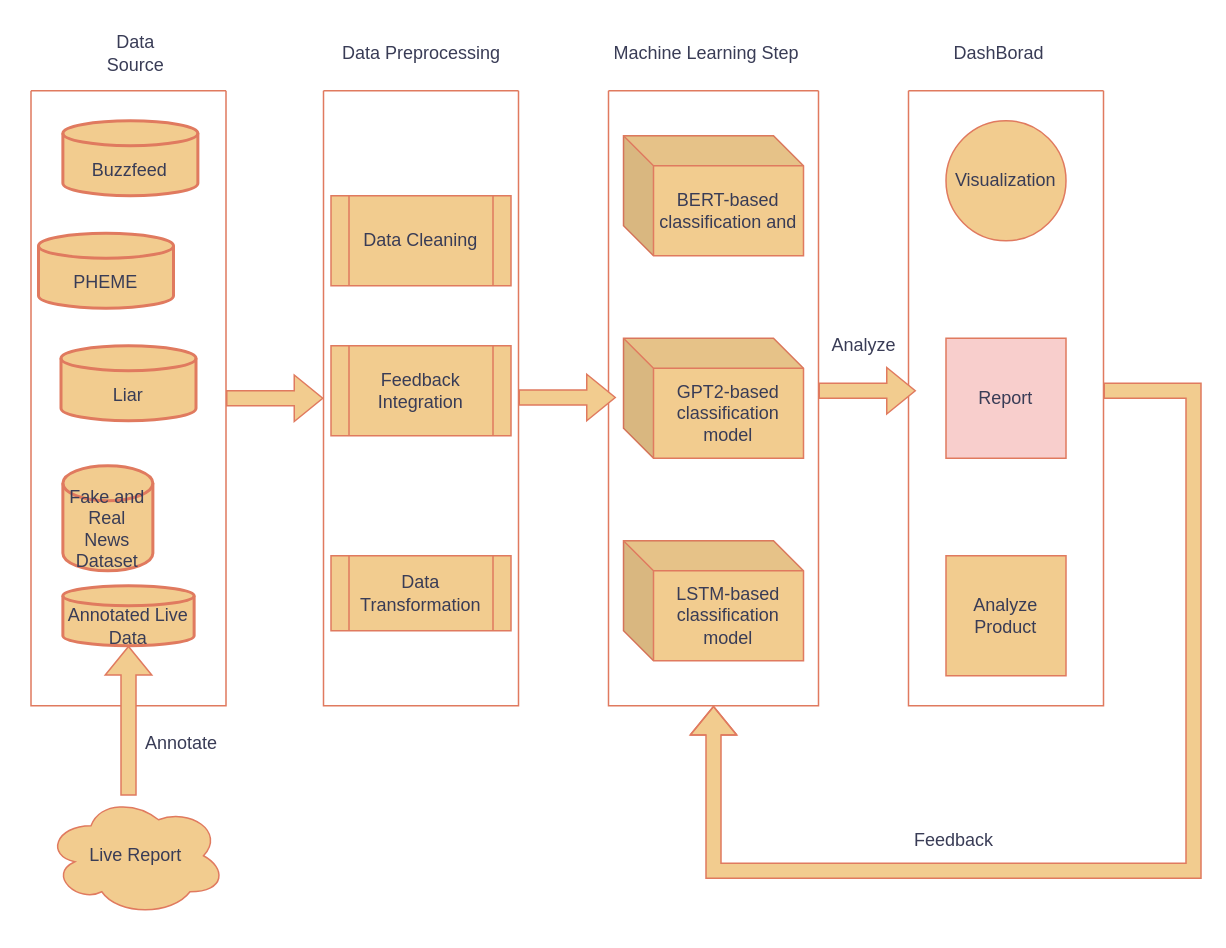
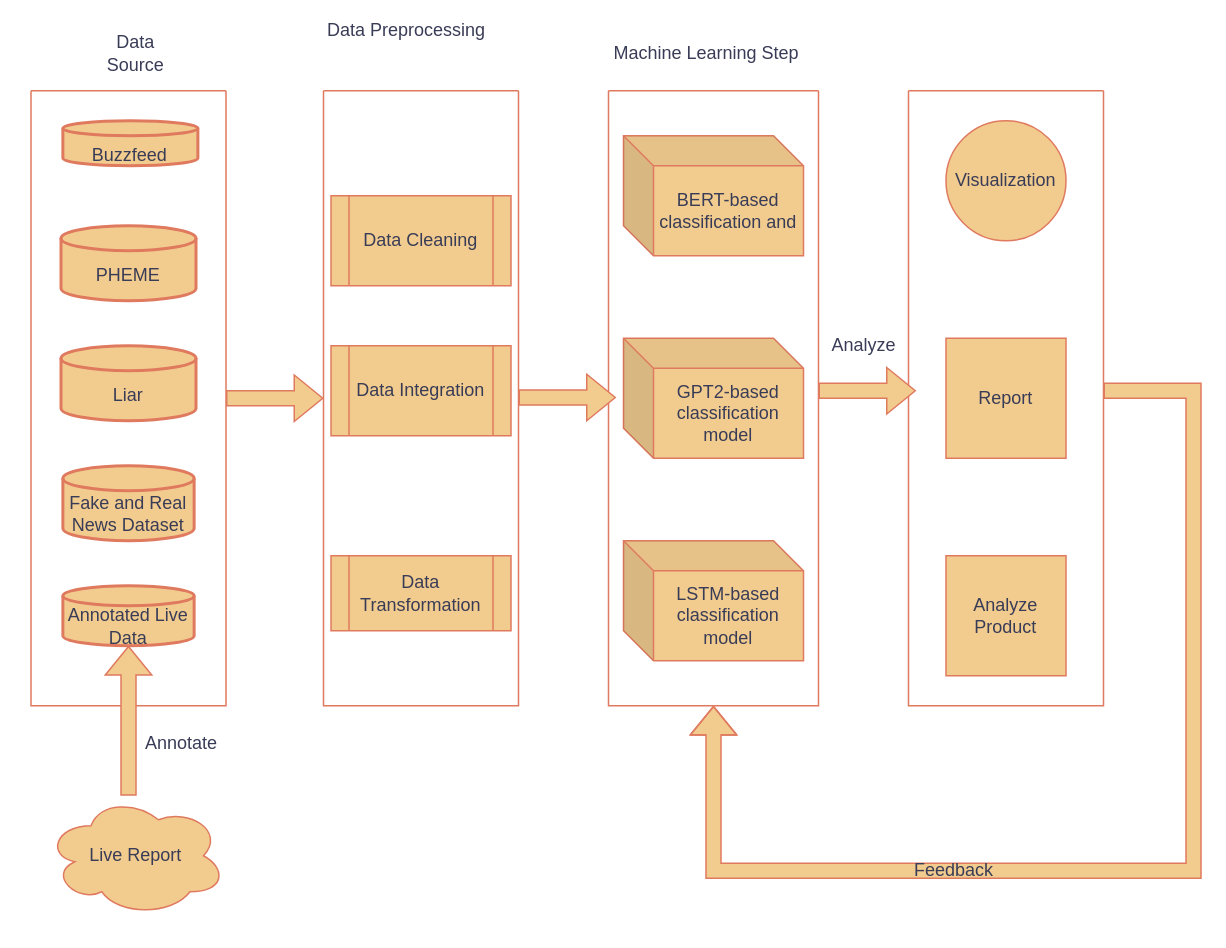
(421, 53) -> (406, 31)
(998, 53) -> none
(130, 158) -> (130, 143)
(106, 271) -> (128, 263)
(421, 391) -> (421, 391)
(1006, 398) -> (1006, 398)
(108, 518) -> (128, 503)
(953, 841) -> (953, 871)
